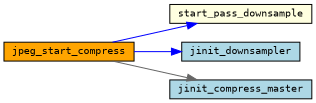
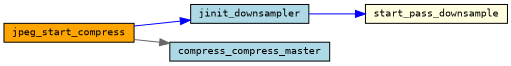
(150, 34) -> (332, 14)
(241, 89) -> (250, 52)
